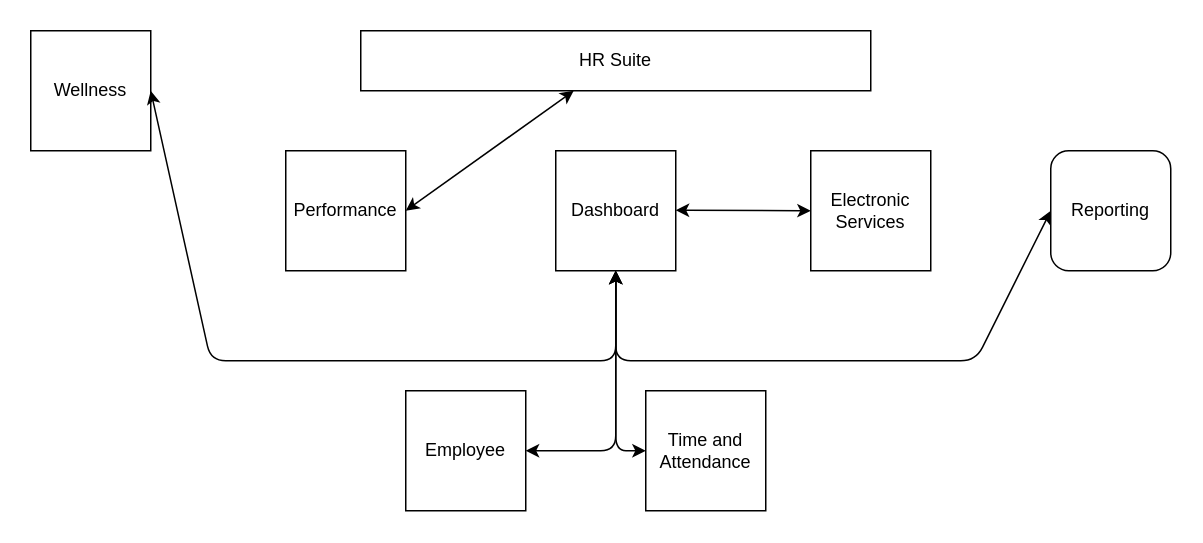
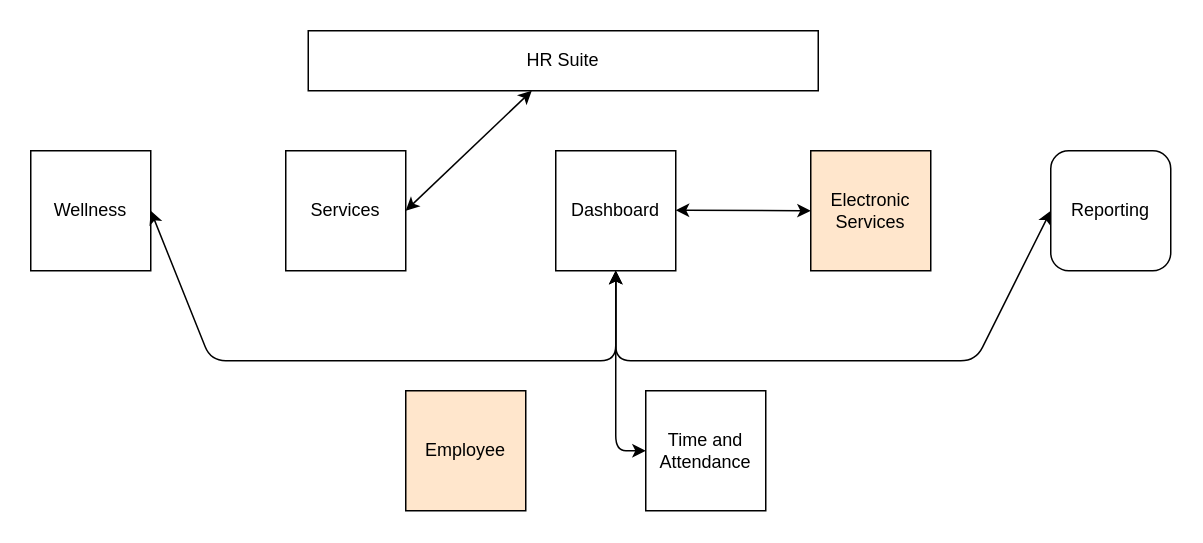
(616, 61) -> (563, 61)
(91, 91) -> (91, 211)
(346, 211) -> (346, 211)
(871, 211) -> (871, 211)
(466, 451) -> (466, 451)
(575, 451) -> none
